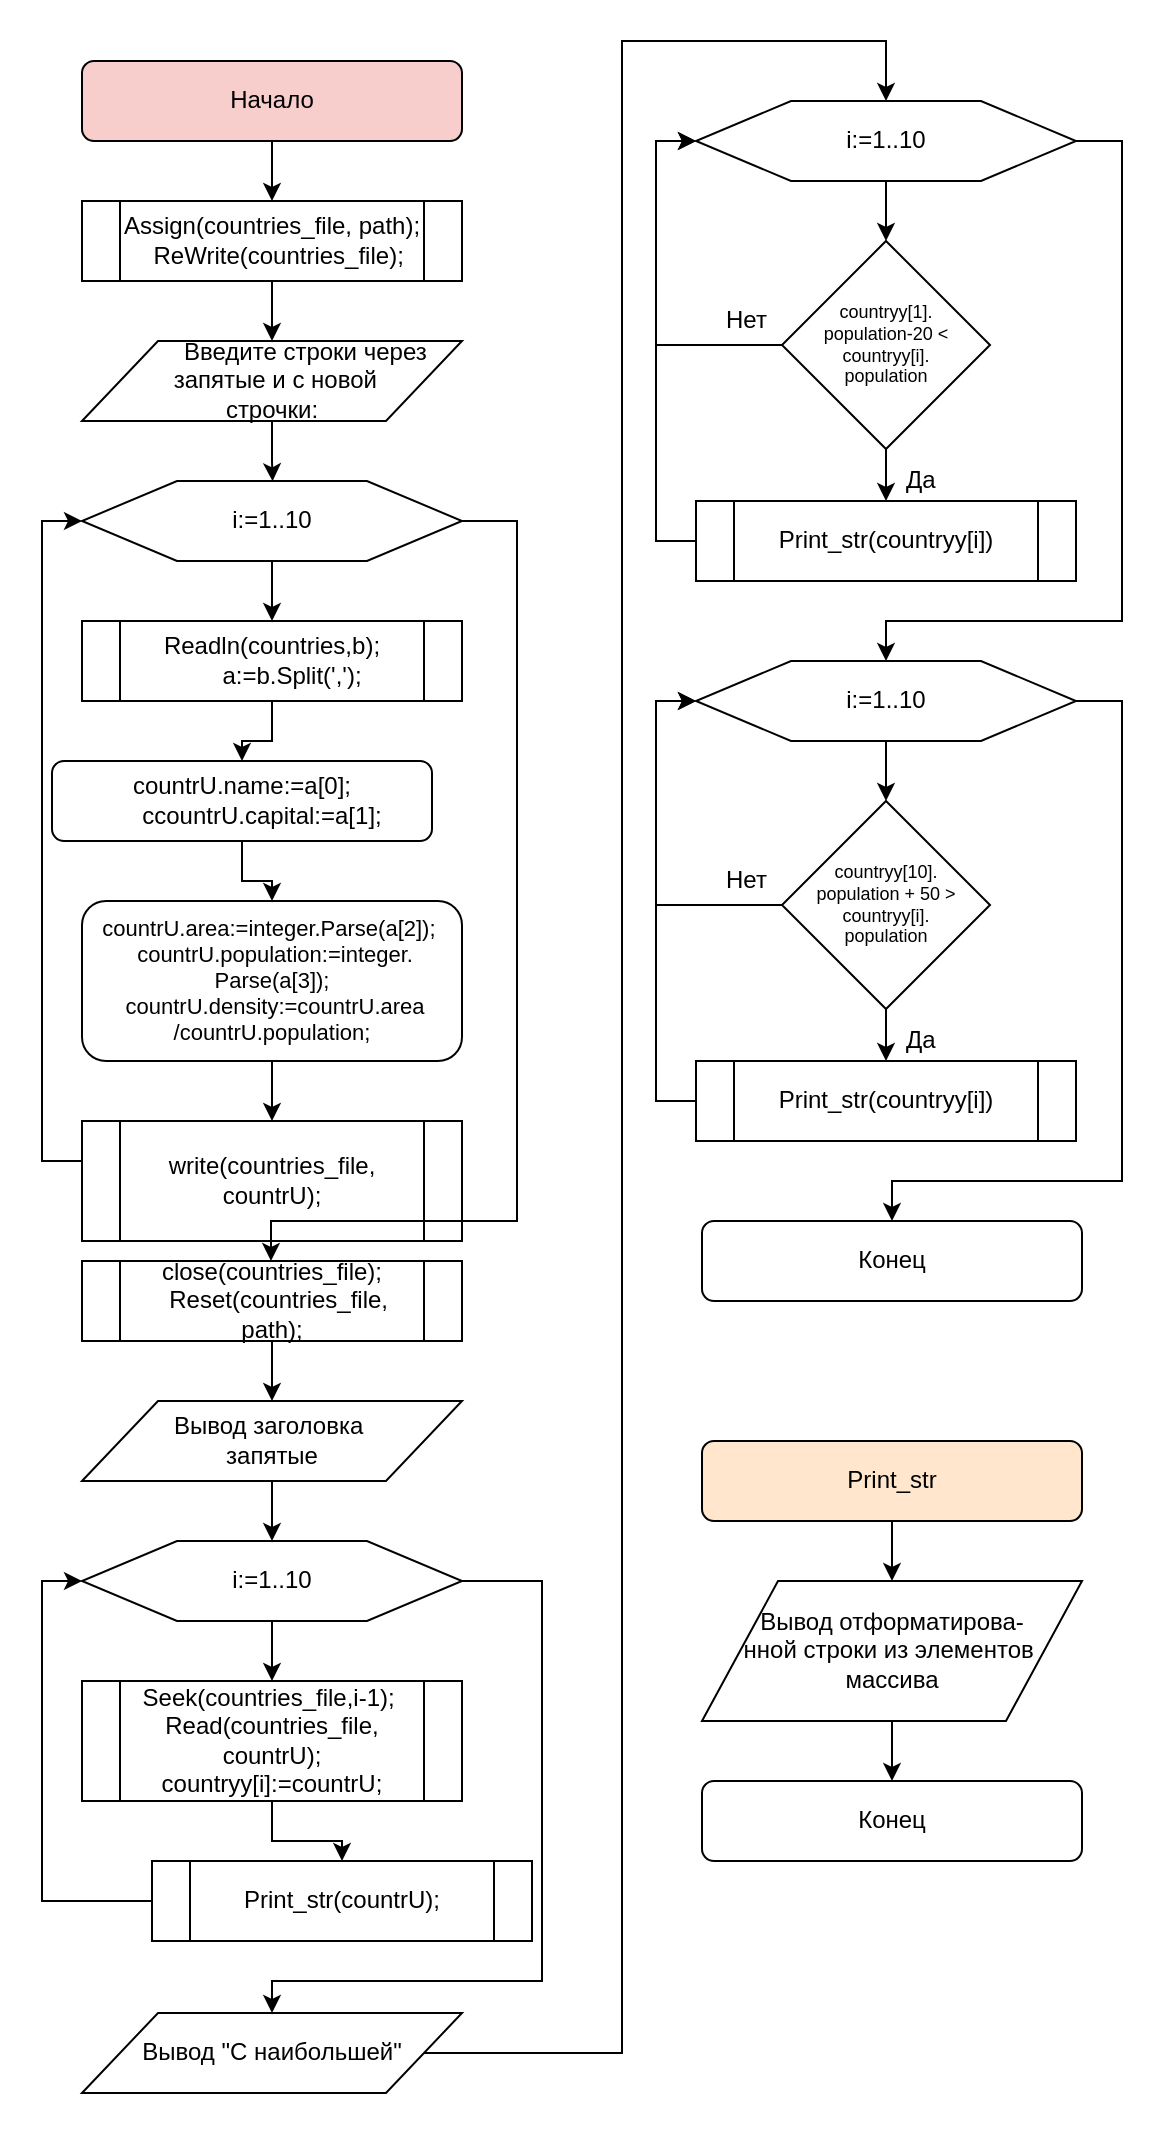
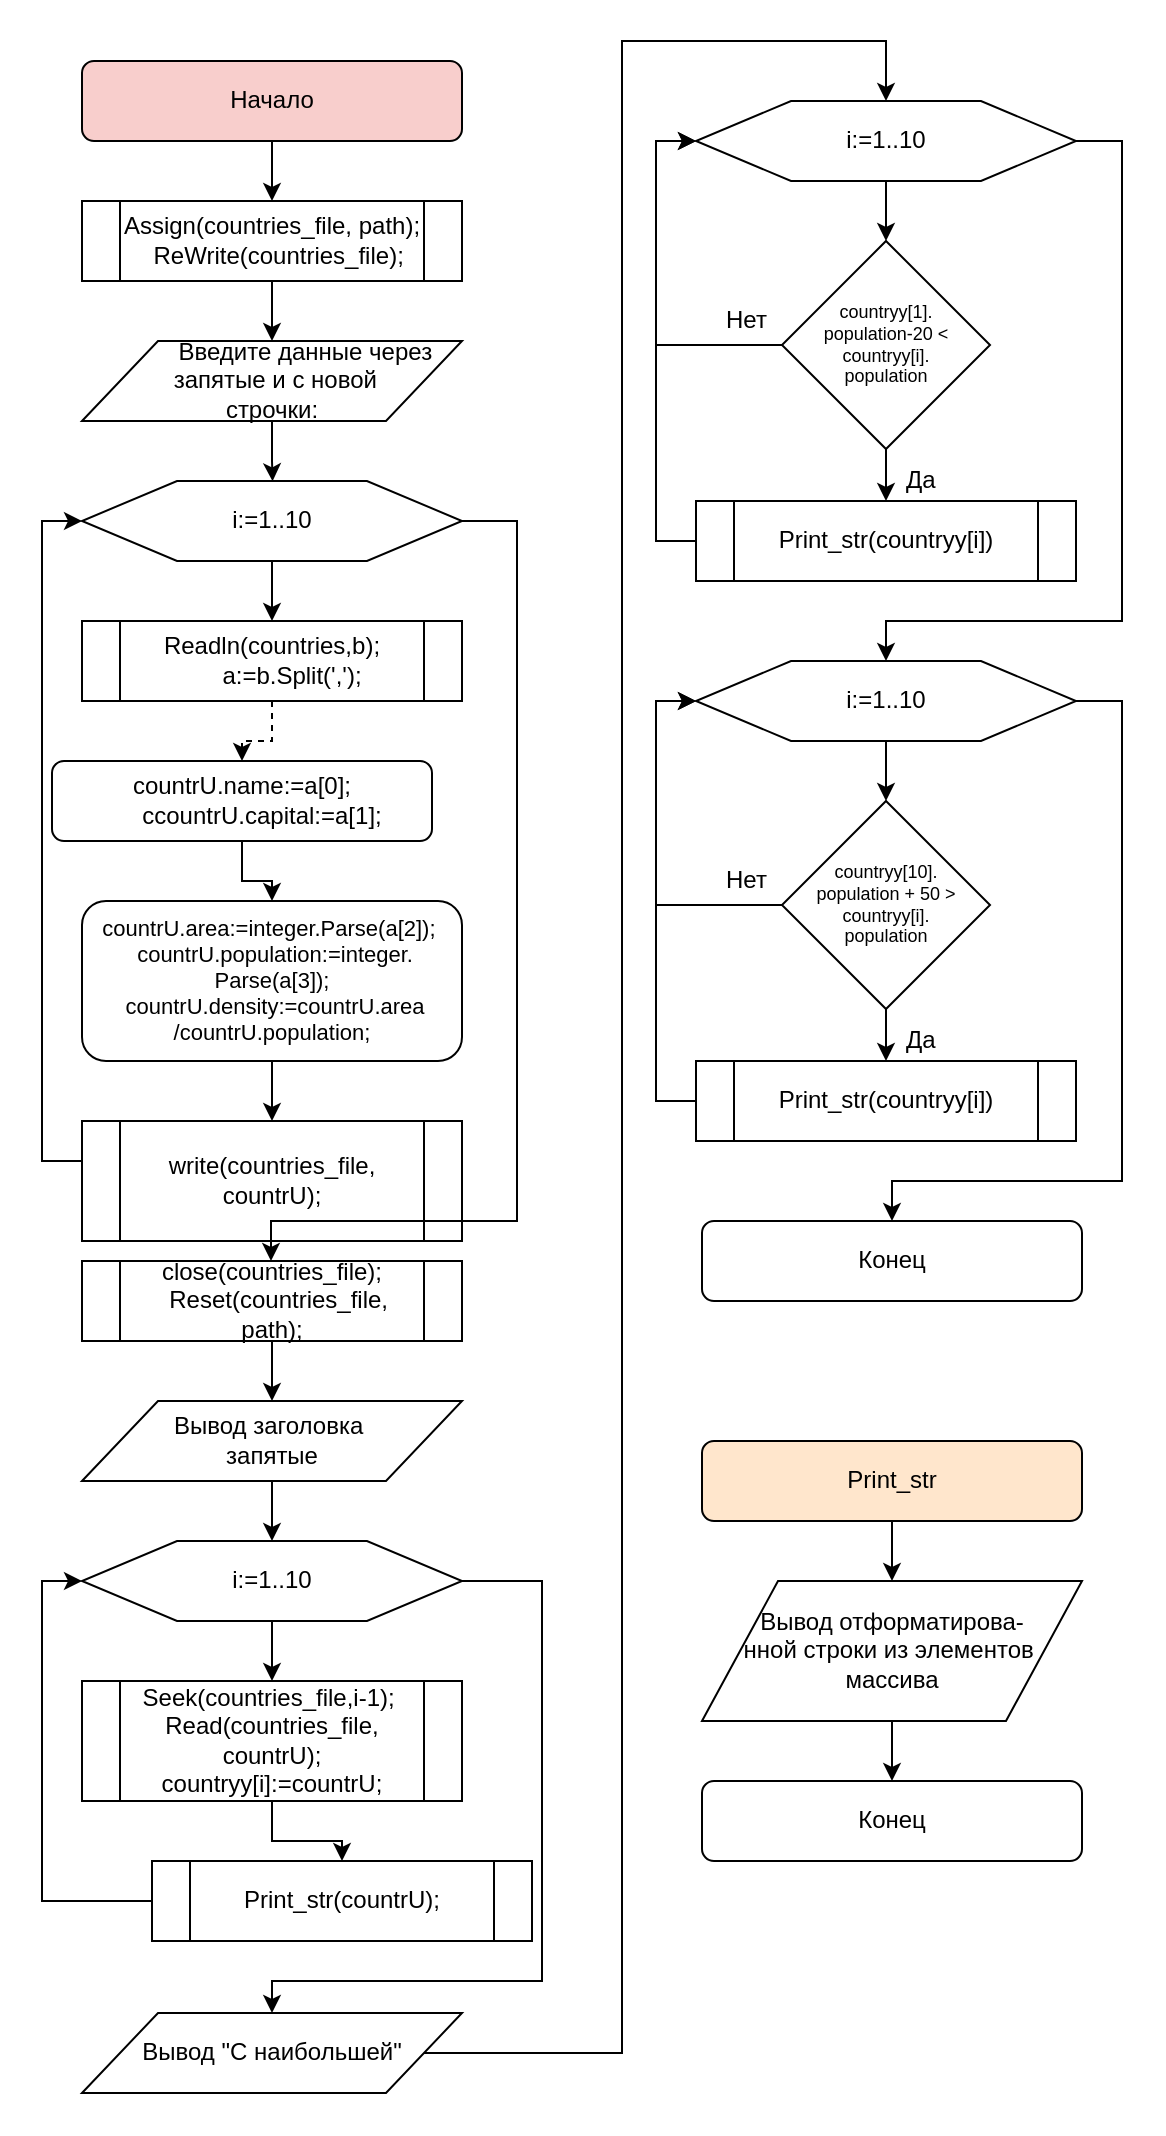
(273, 381) -> (273, 381)
(272, 738) -> (272, 738)
